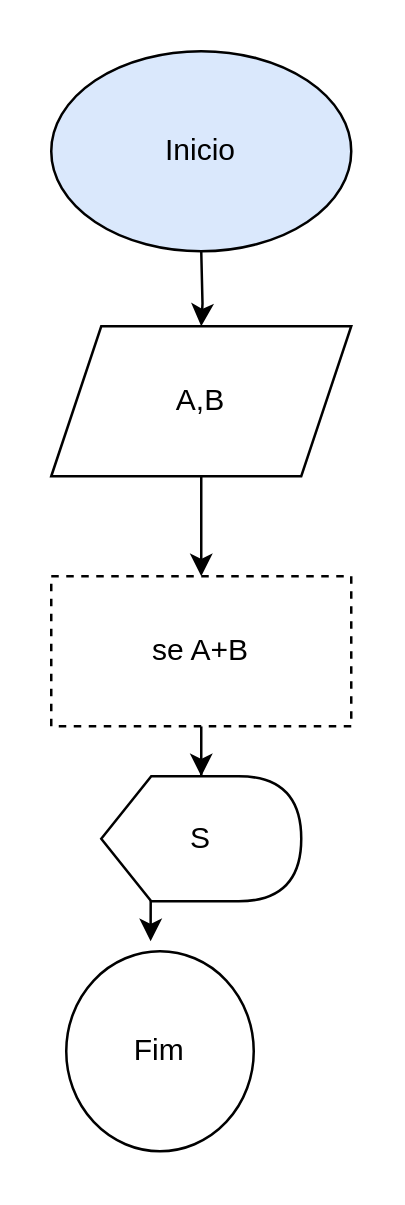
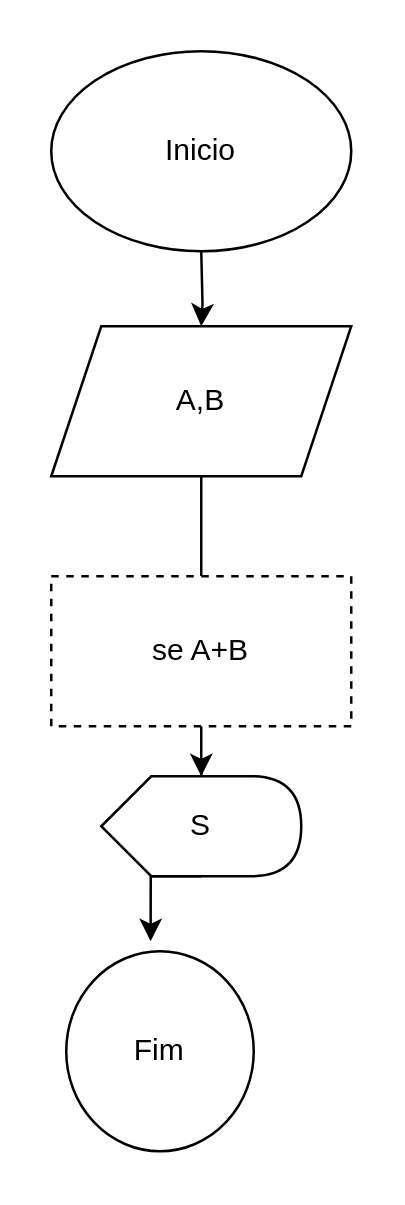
(201, 151) -> (201, 151)
(201, 558) -> (201, 566)
(201, 839) -> (201, 826)
